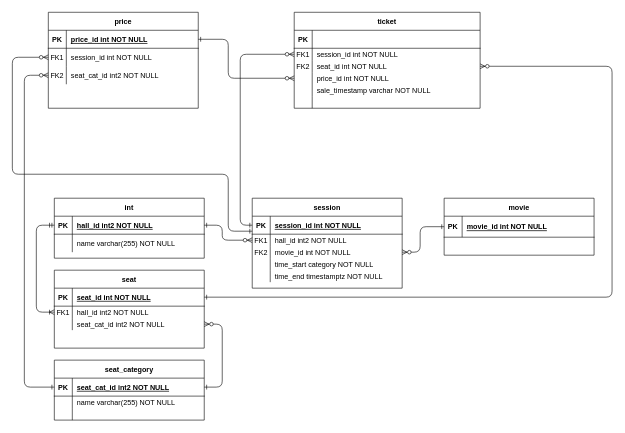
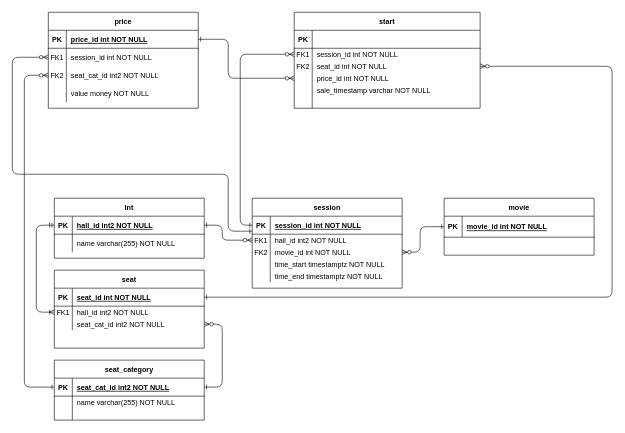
(387, 22) -> (387, 22)
none -> (132, 93)
(328, 265) -> (334, 265)
